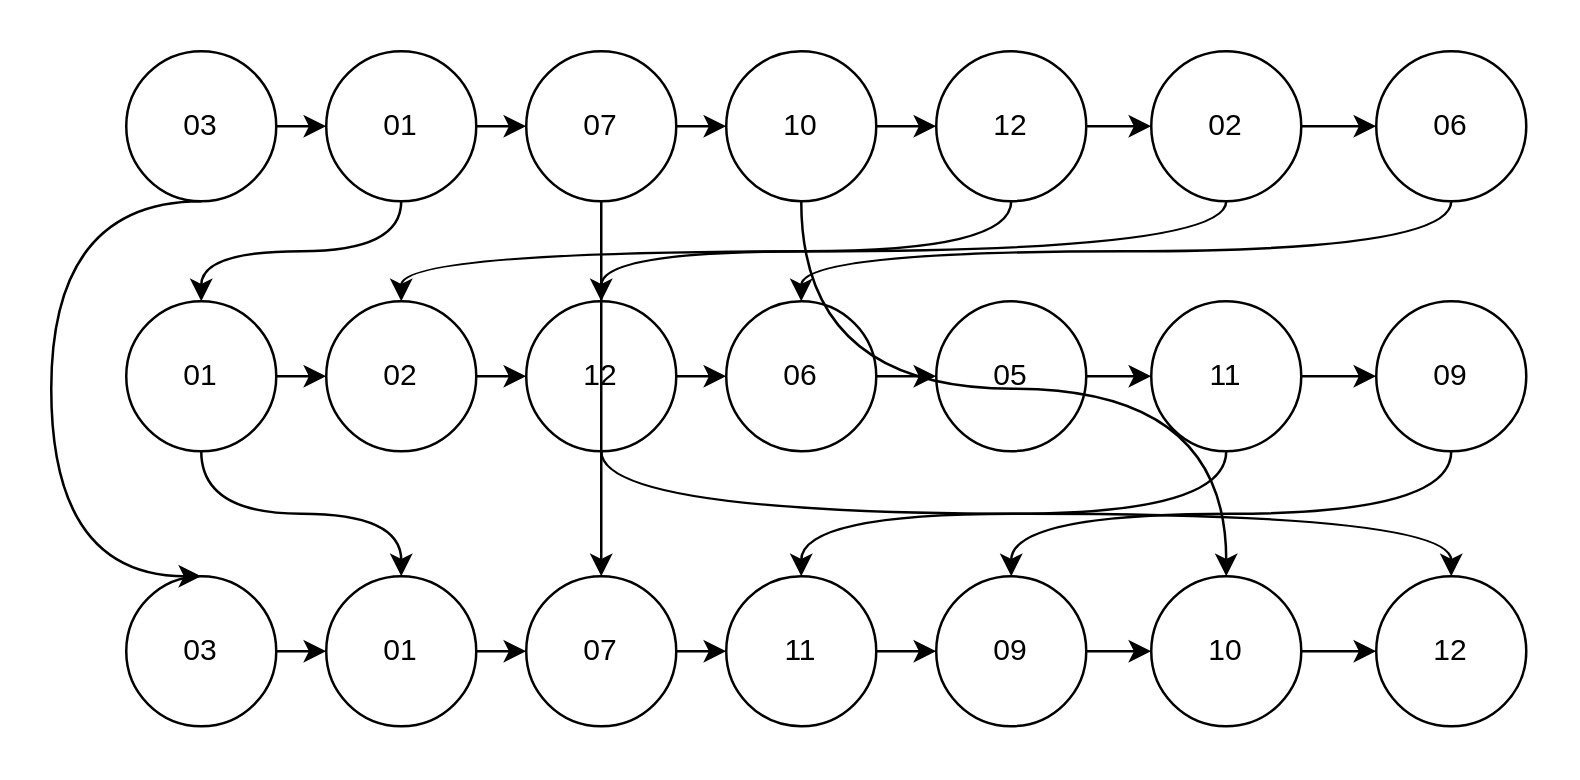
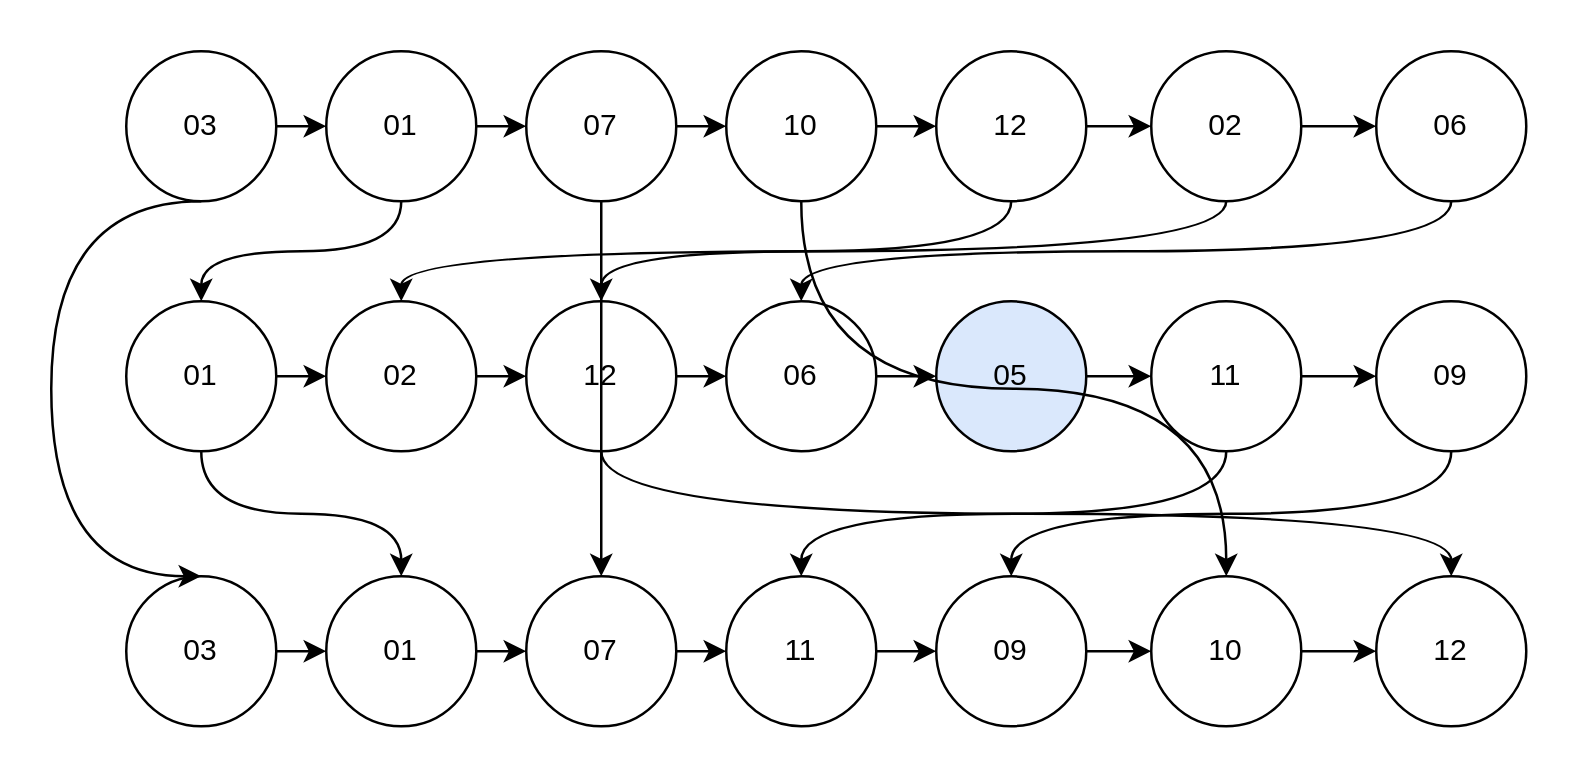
(1011, 376) -> (1011, 376)
